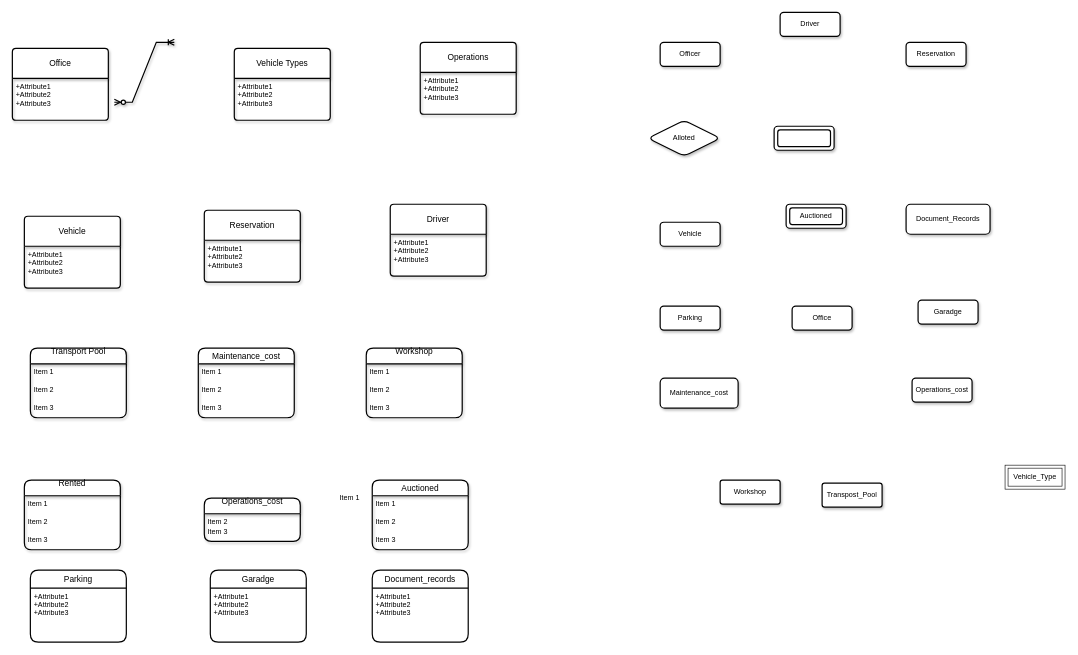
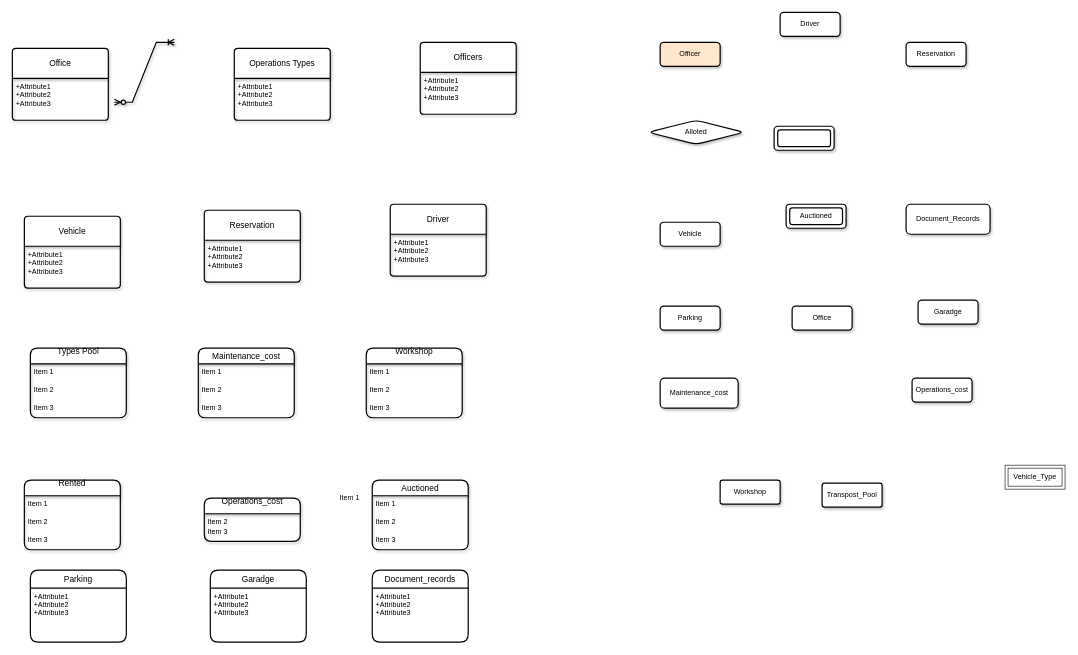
(690, 54) -> (690, 54)
(468, 57) -> (468, 57)
(282, 63) -> (282, 63)
(684, 138) -> (696, 132)
(78, 352) -> (78, 352)
